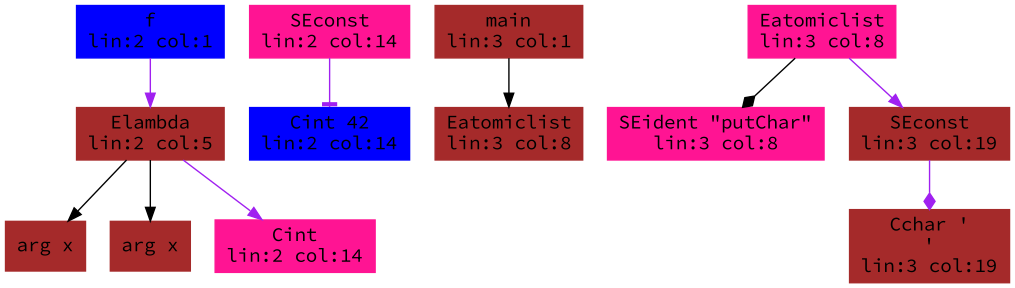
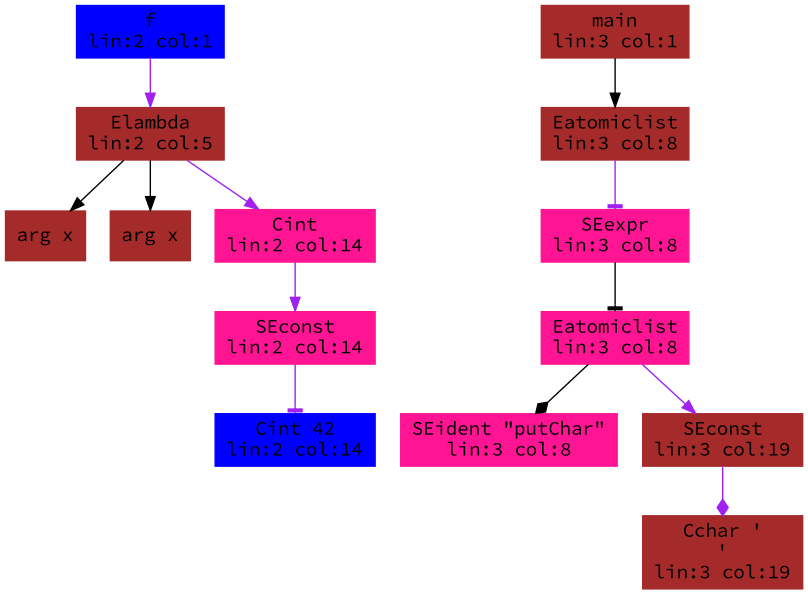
none -> (615, 236)
none -> (295, 280)
